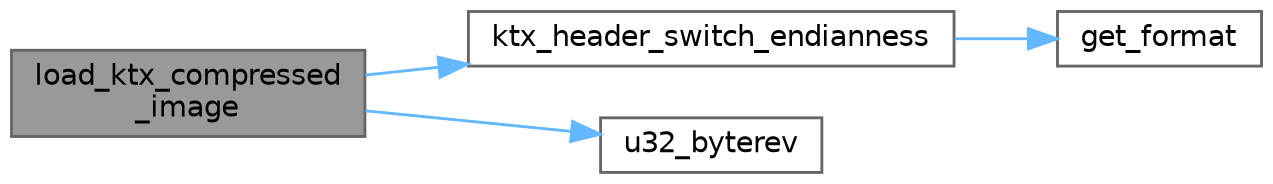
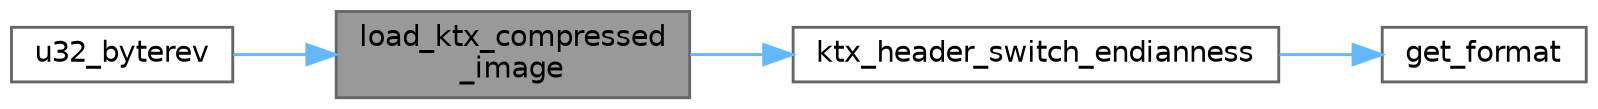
(468, 121) -> (270, 55)
